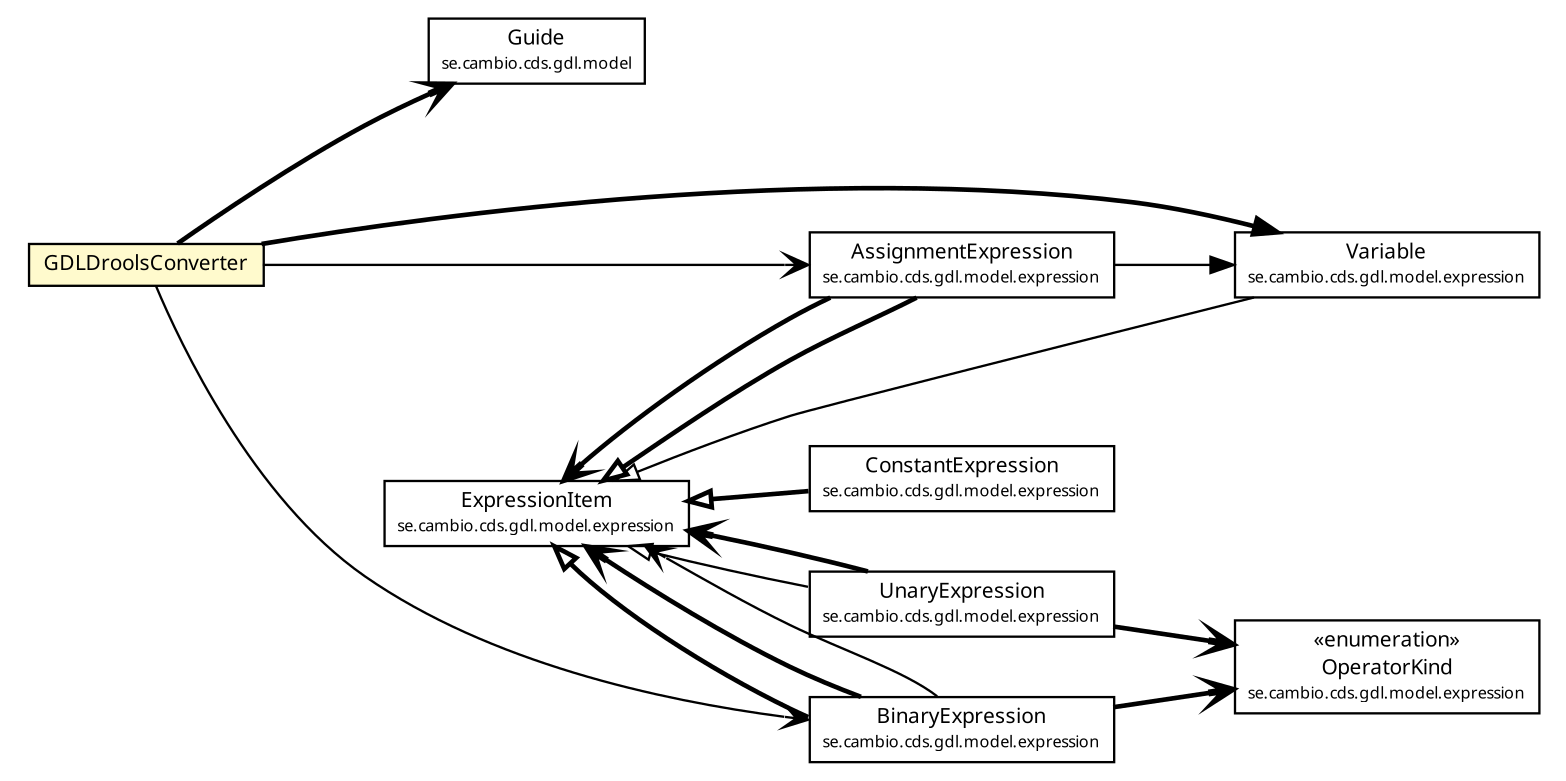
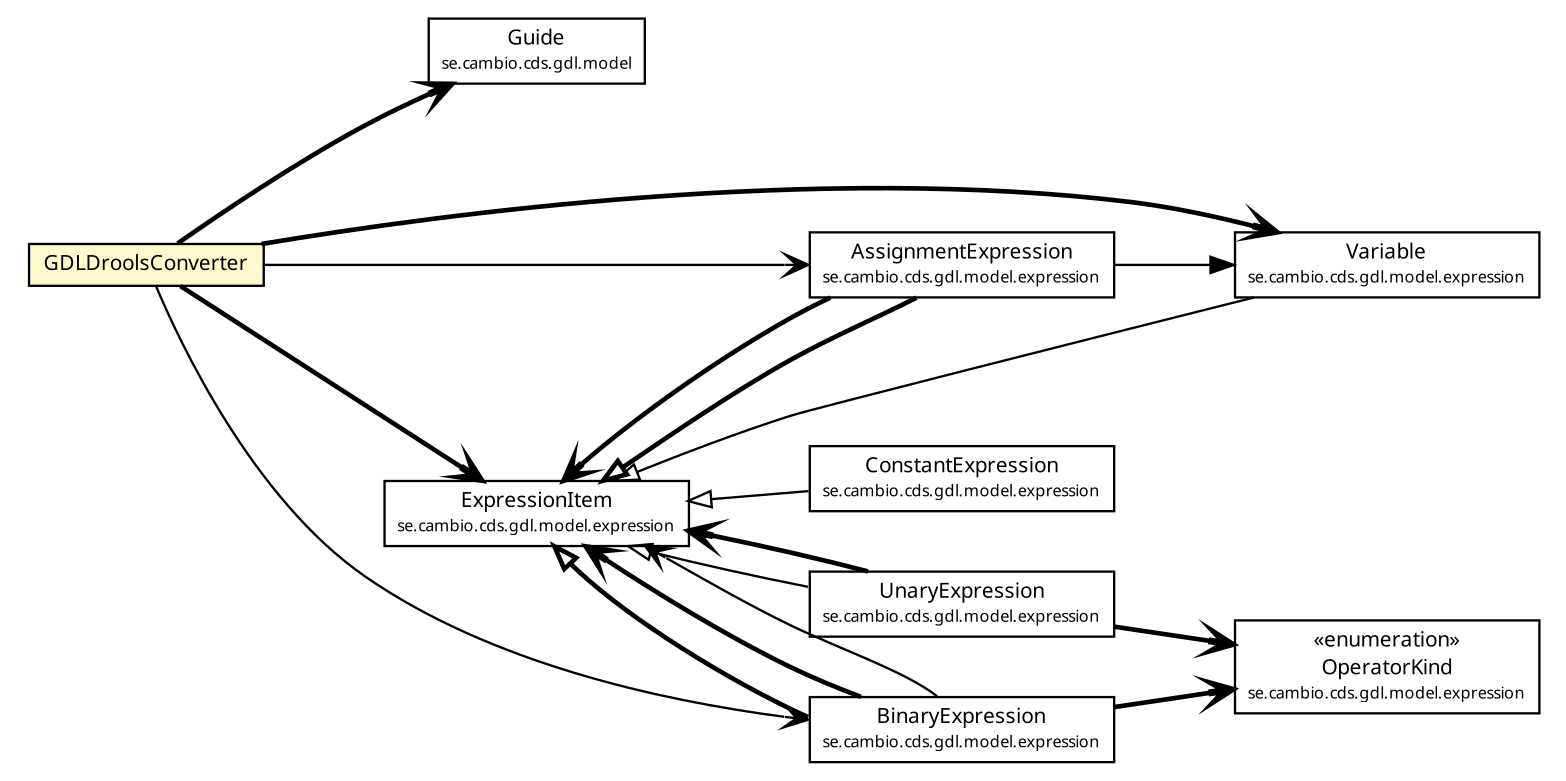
(758, 191) -> (758, 191)
none -> (321, 377)
(760, 495) -> (760, 495)
